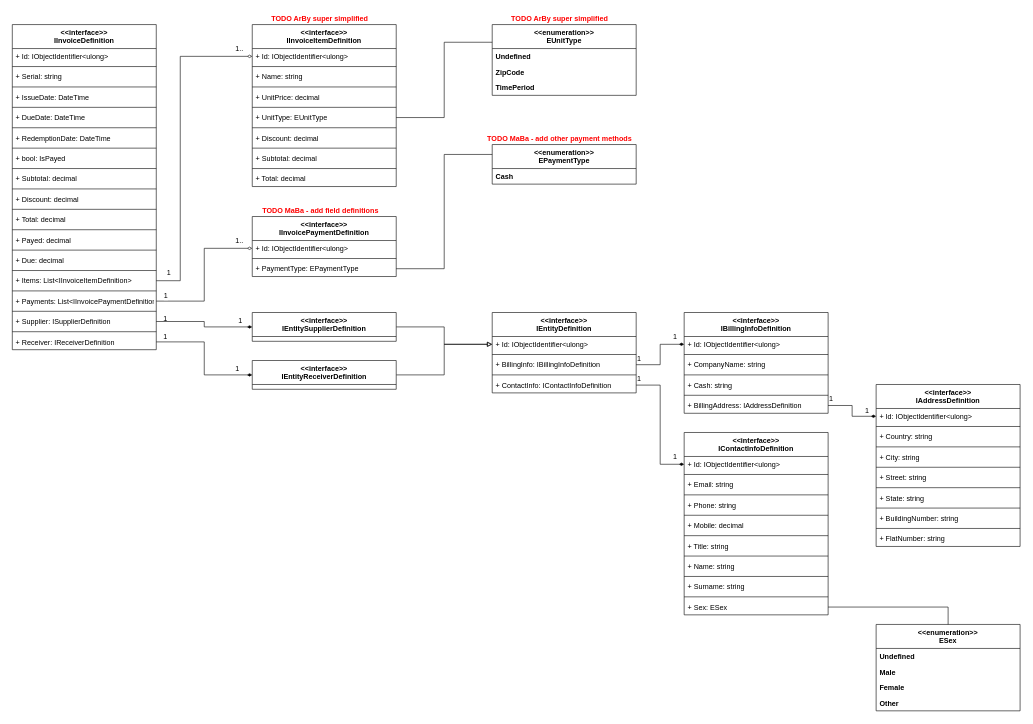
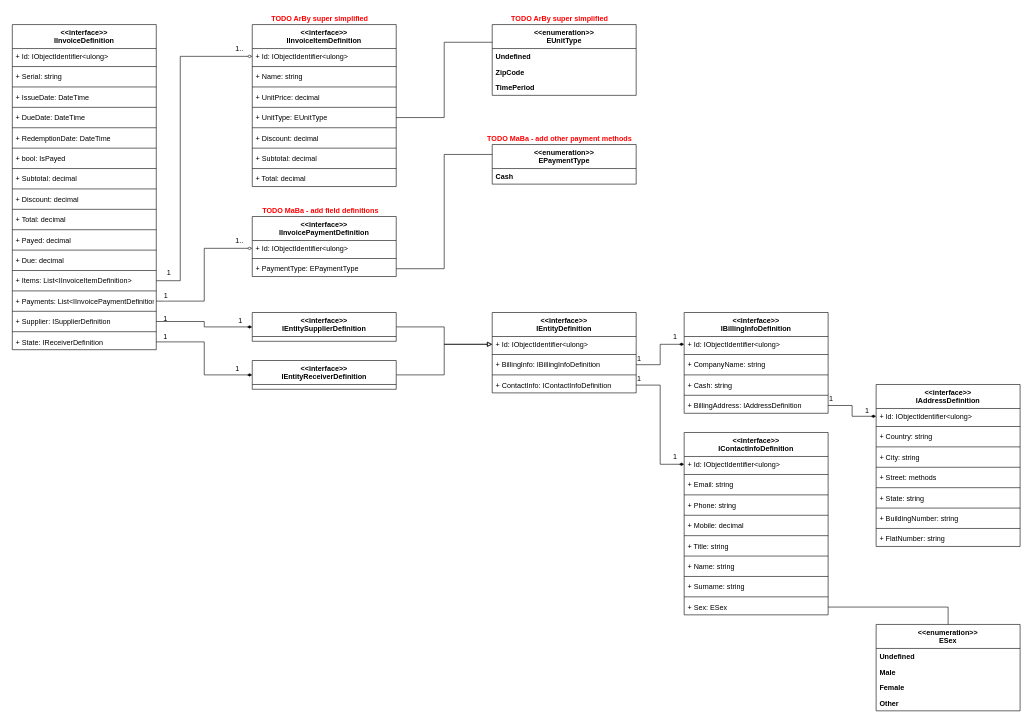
(71, 342) -> (65, 342)
(908, 478) -> (911, 478)
